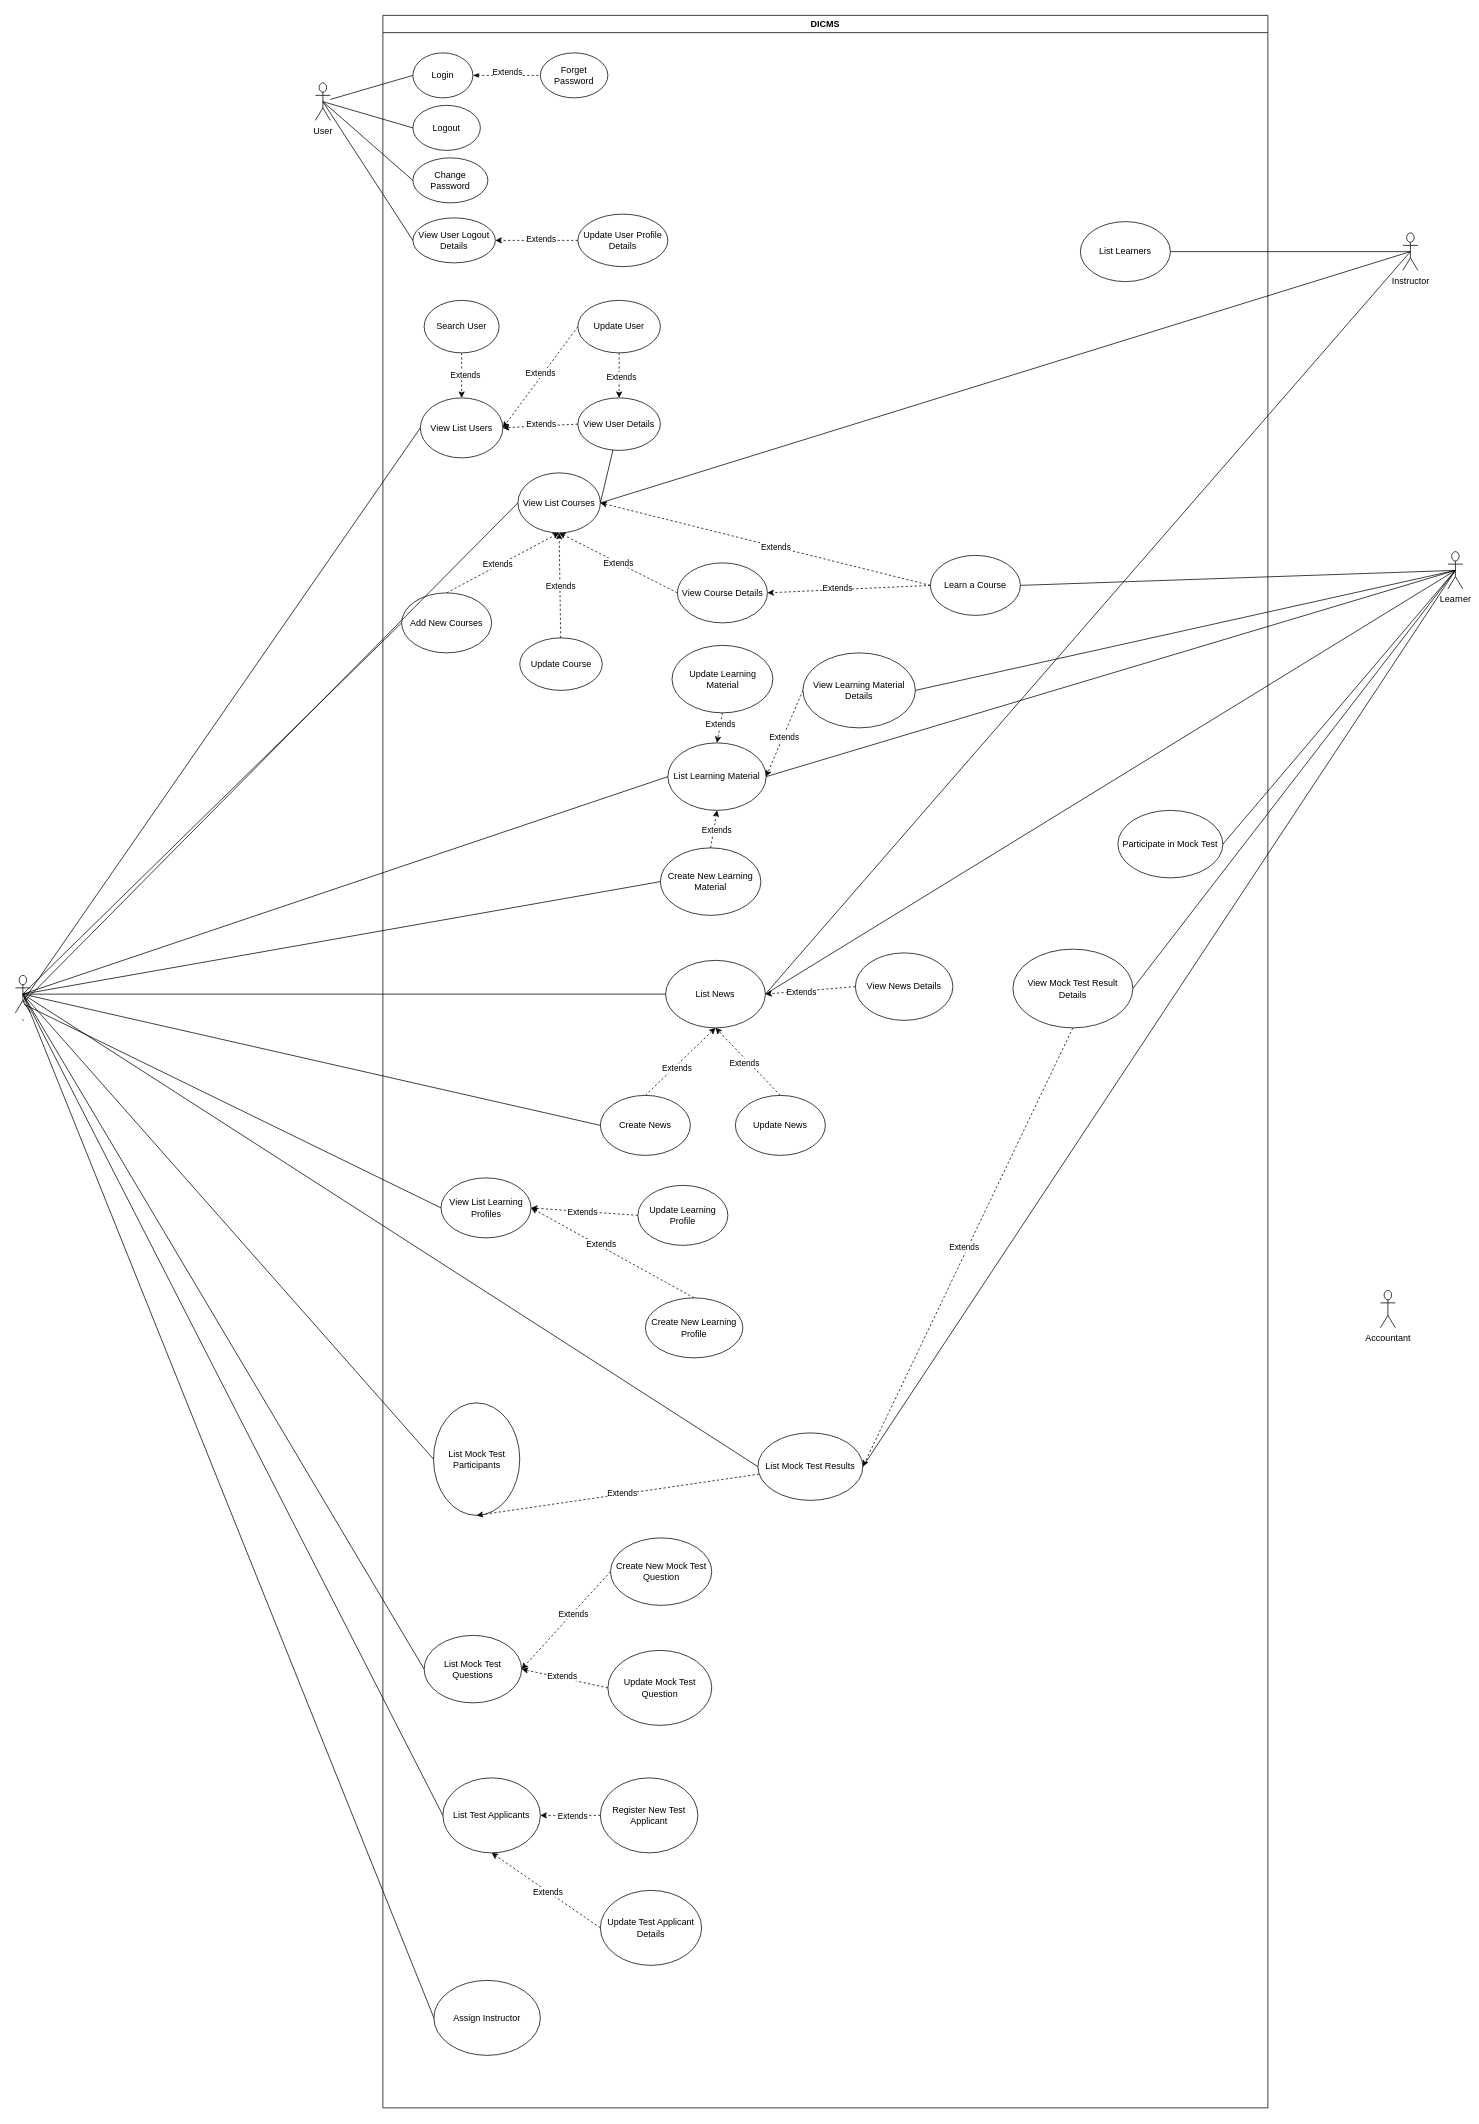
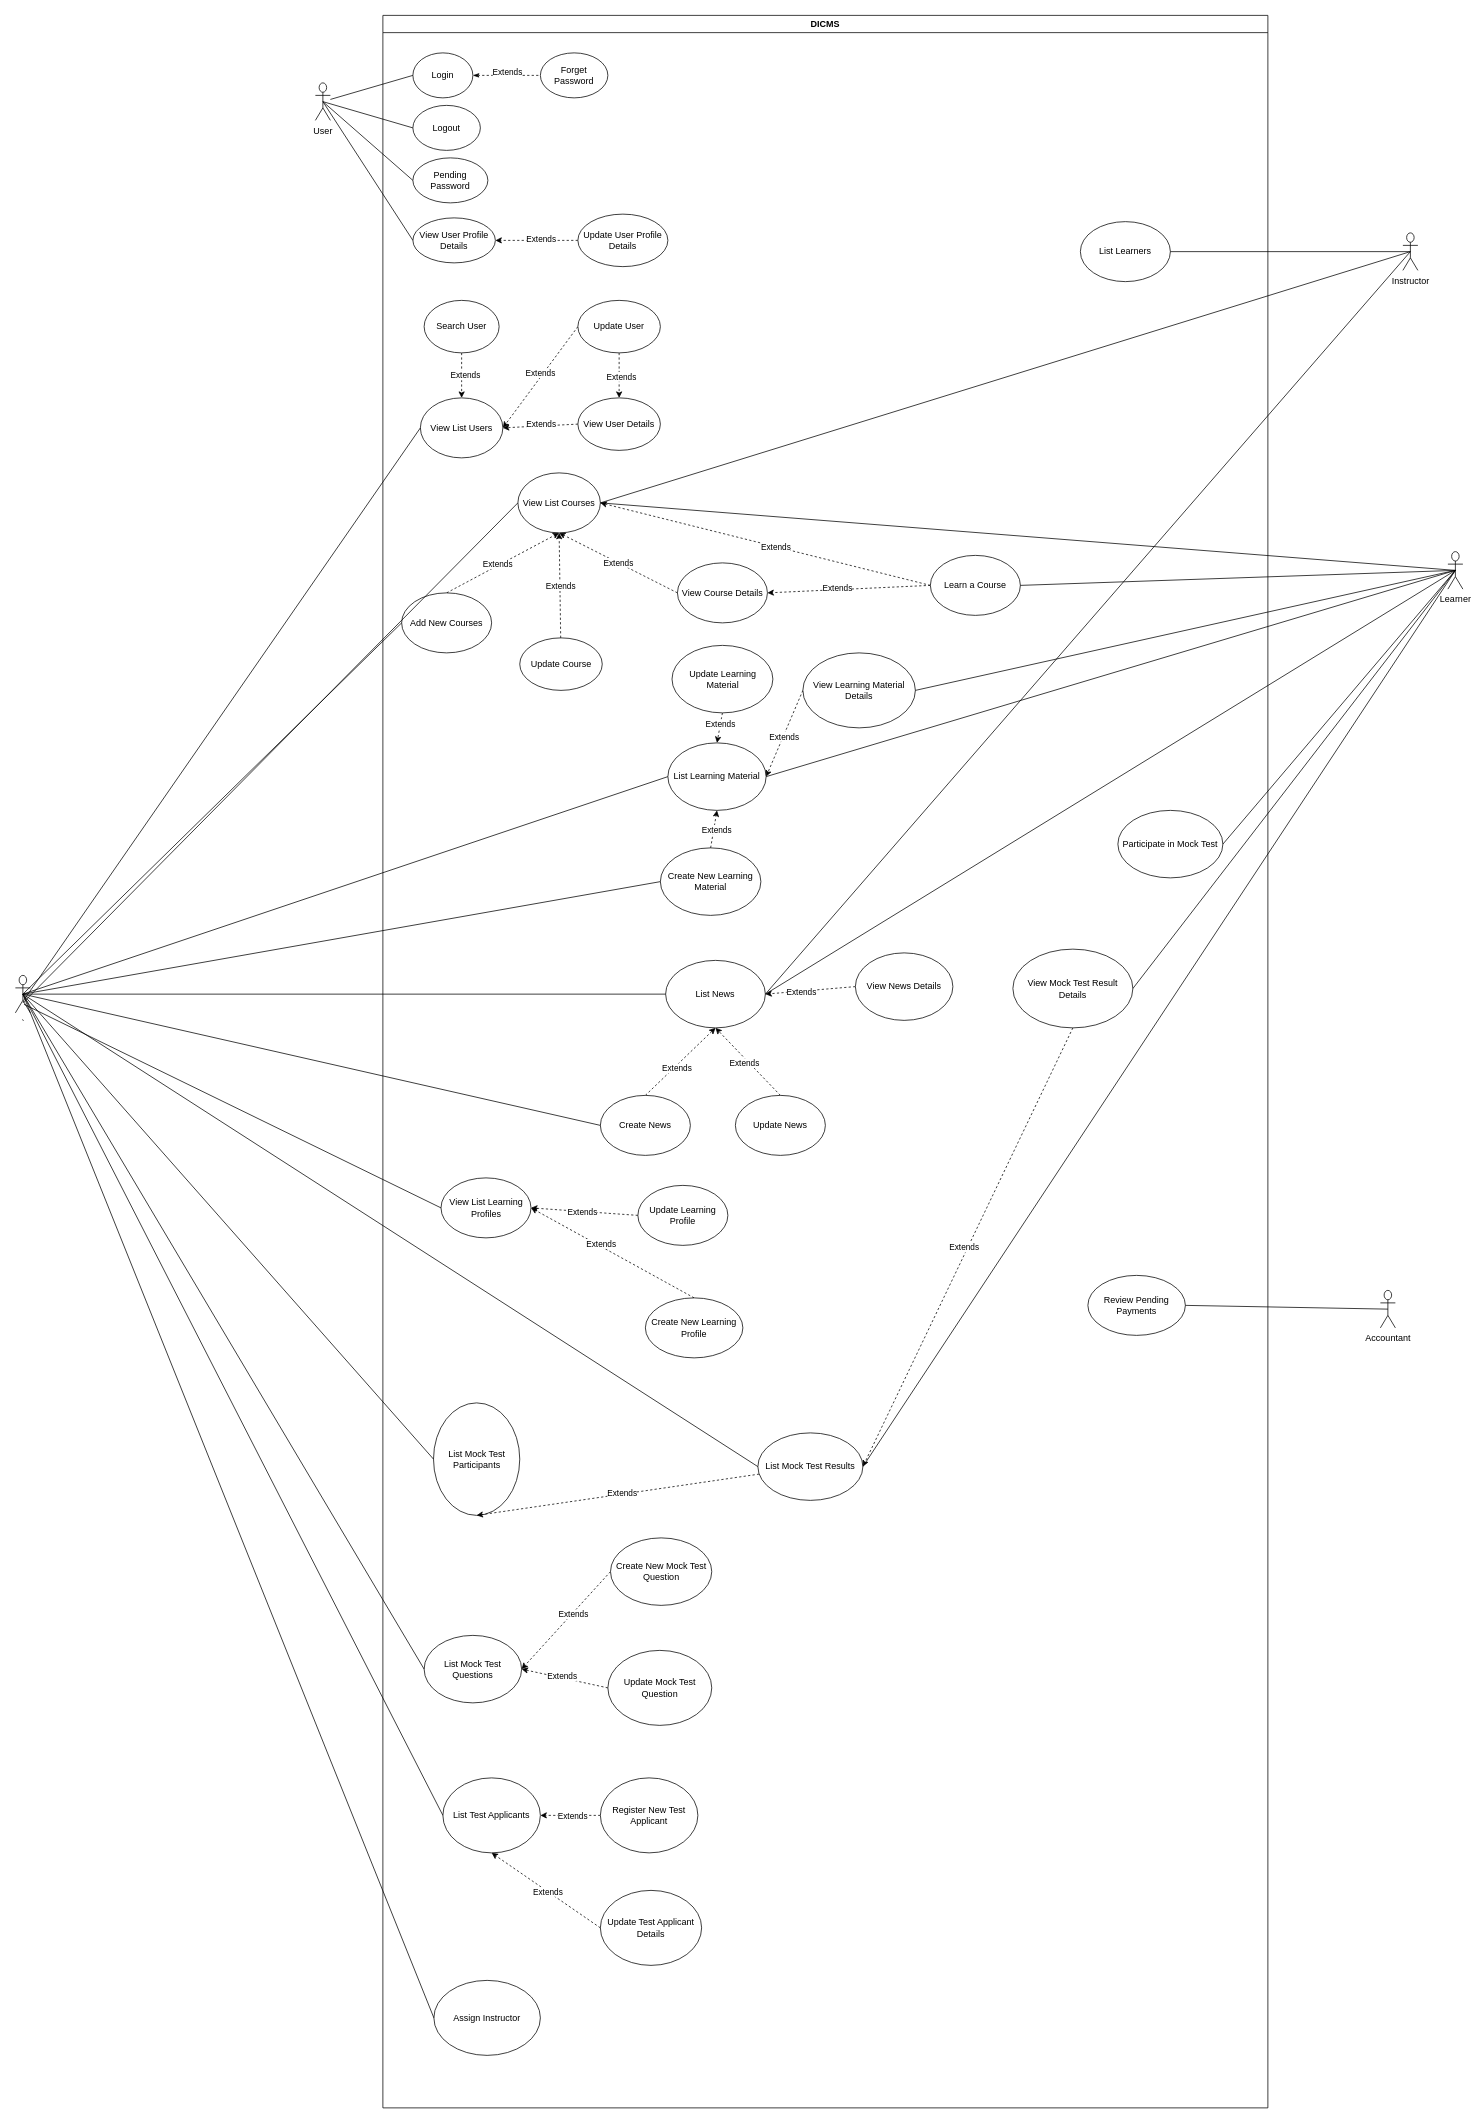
(450, 180) -> (450, 180)
(454, 240) -> (454, 240)
(607, 476) -> (1023, 536)
none -> (1137, 1305)
none -> (1285, 1307)
